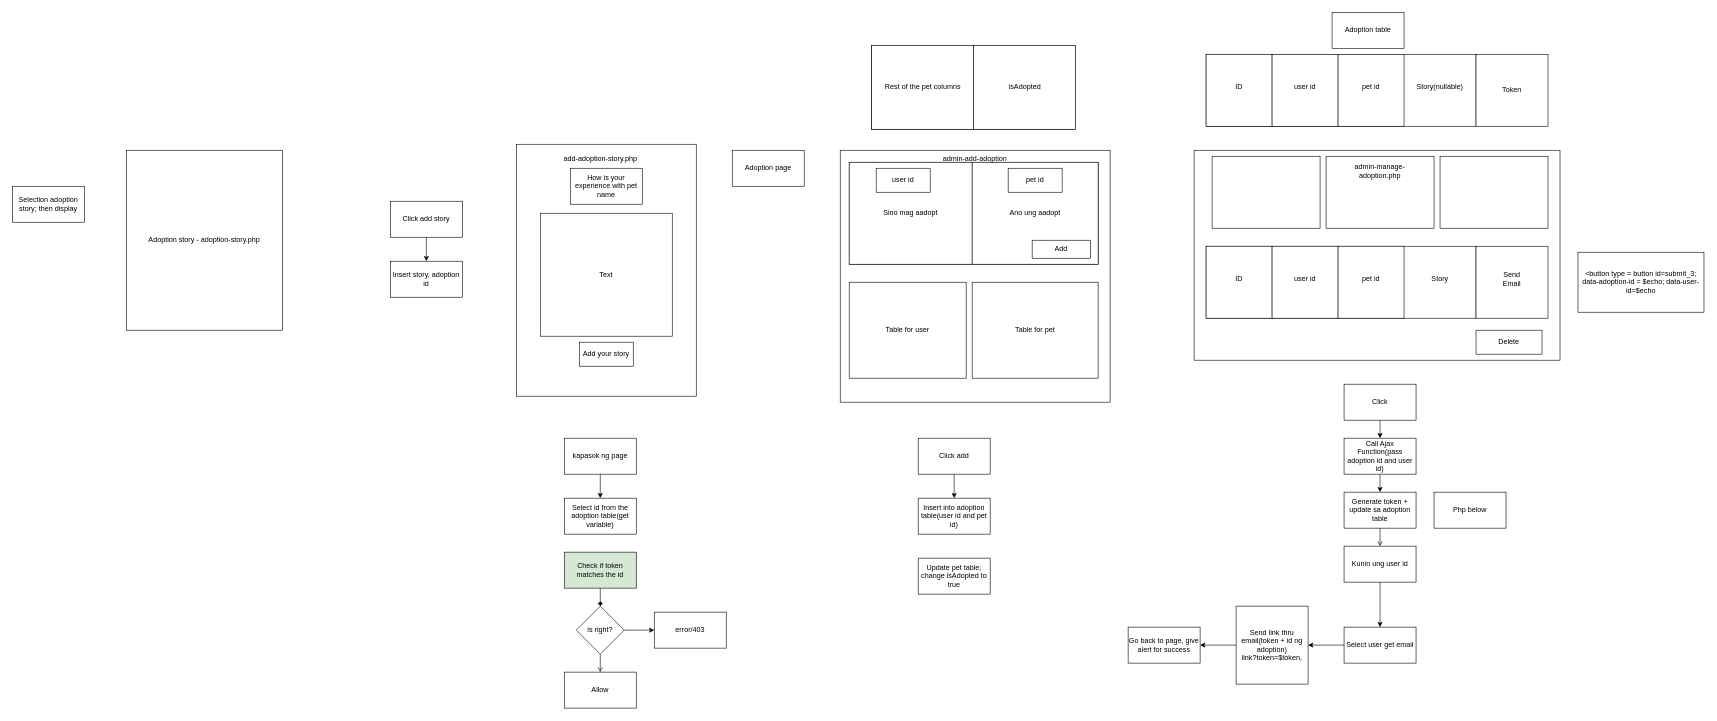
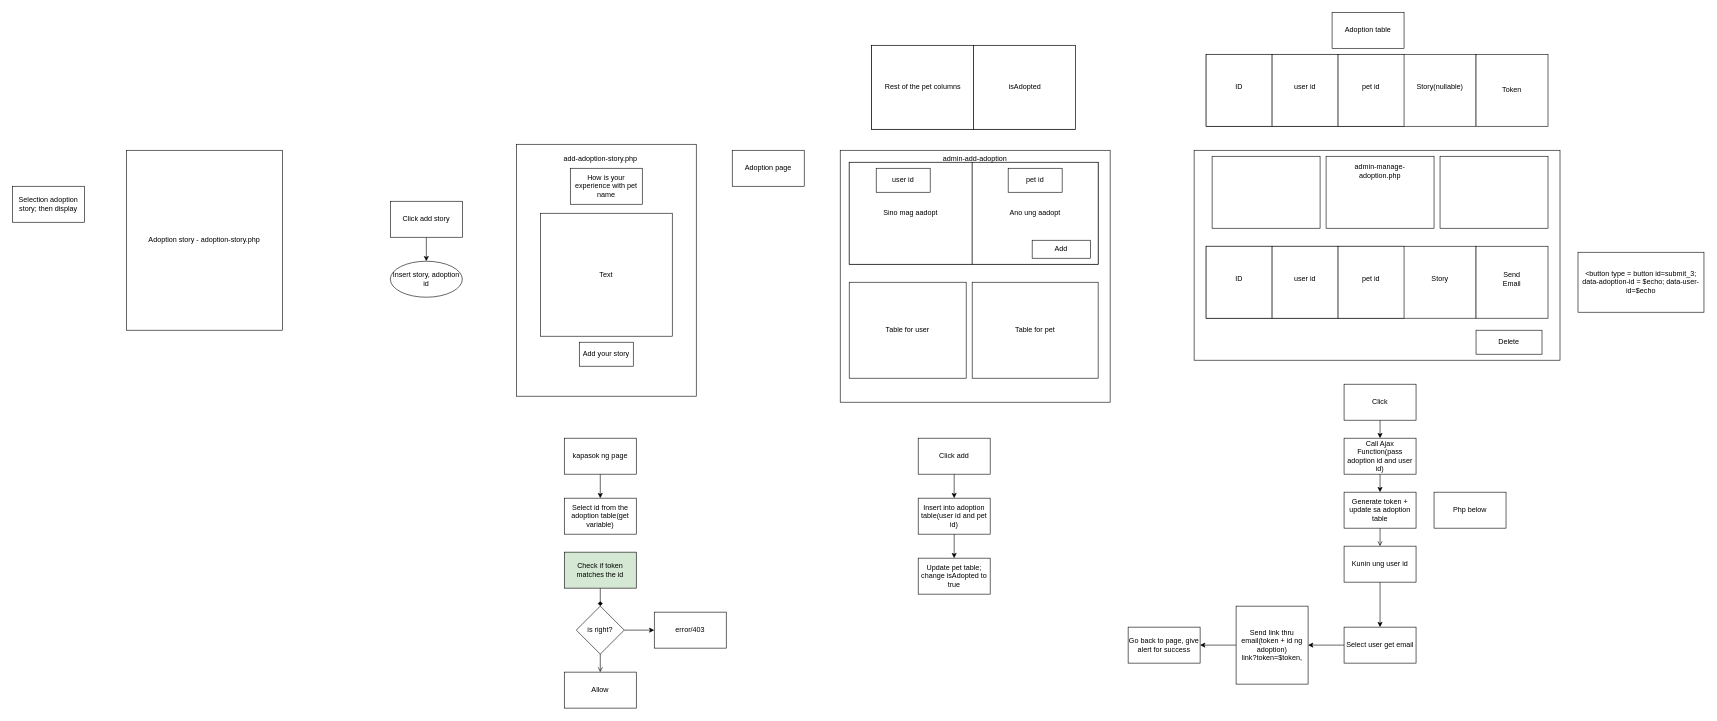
(426, 279) -> (426, 279)
none -> (954, 552)
